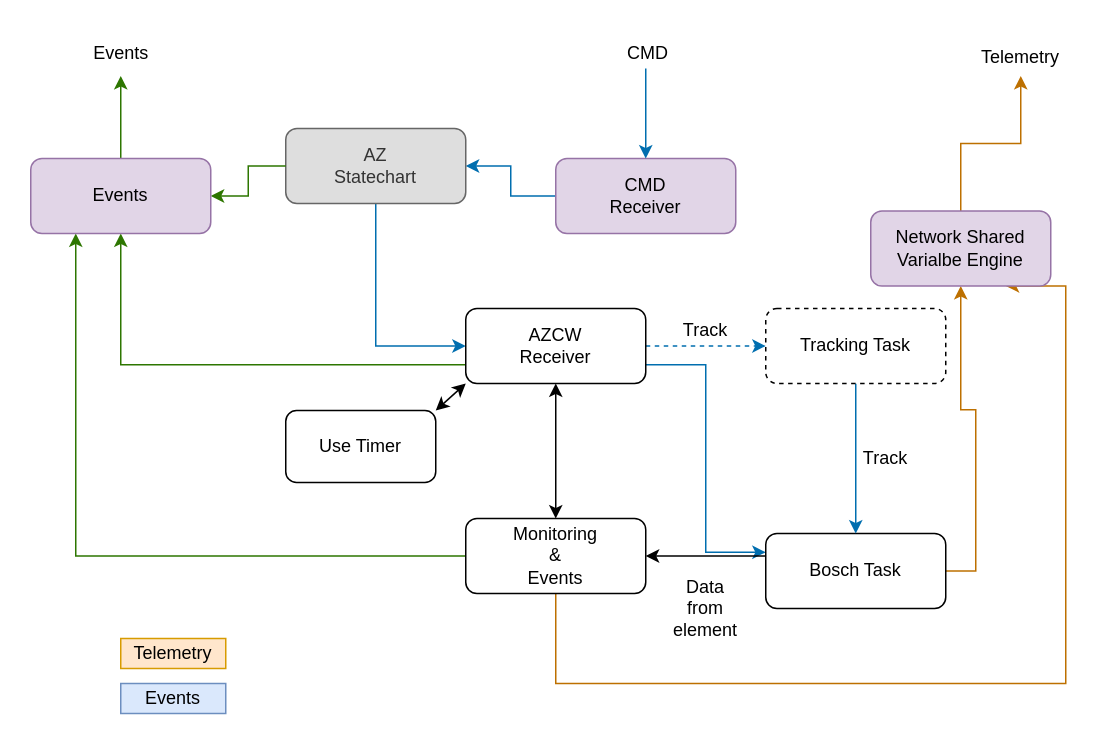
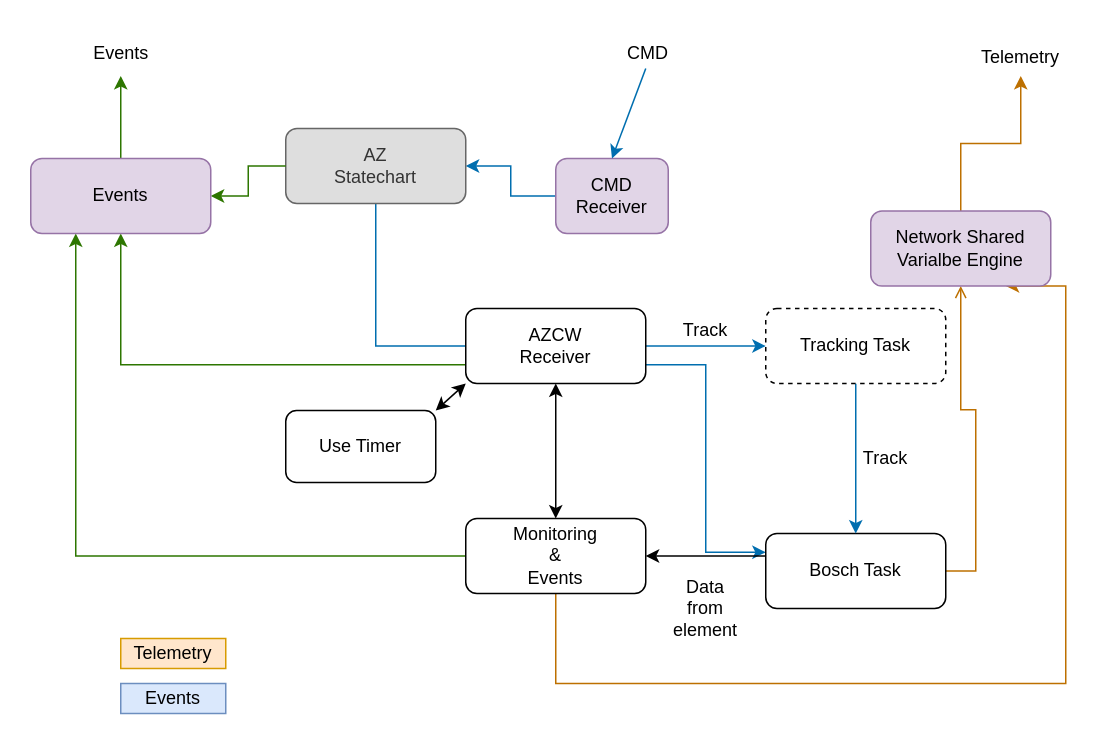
(646, 196) -> (612, 196)
(961, 297) -> (961, 295)
(454, 346) -> (458, 346)
(701, 346) -> (701, 346)
